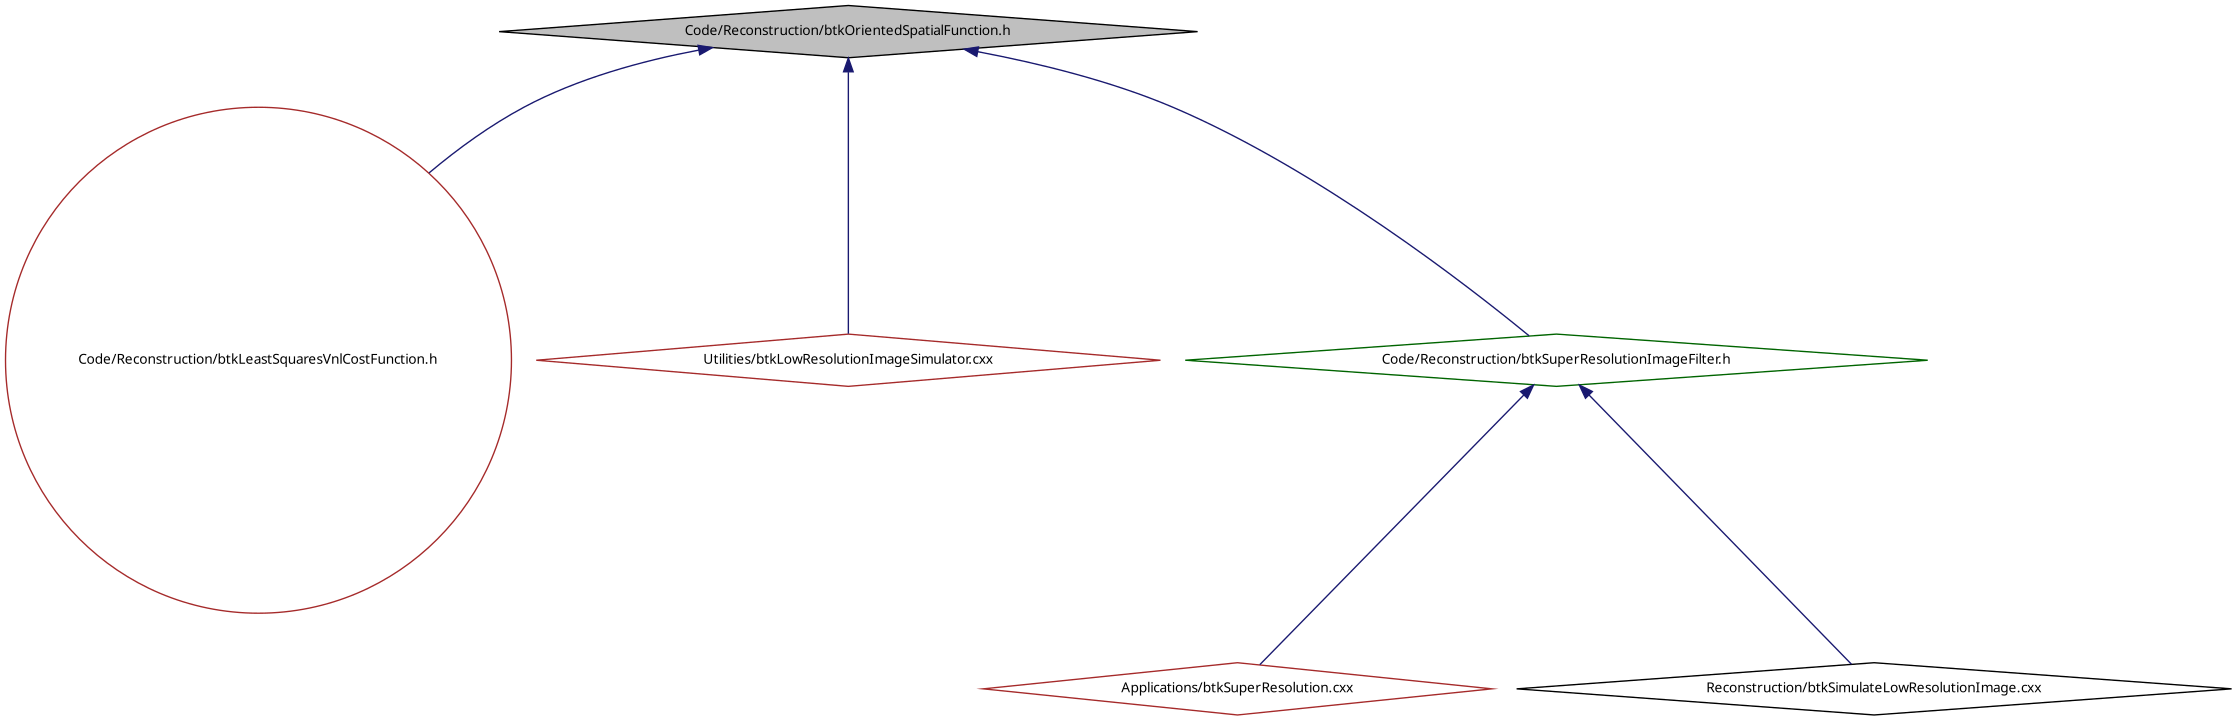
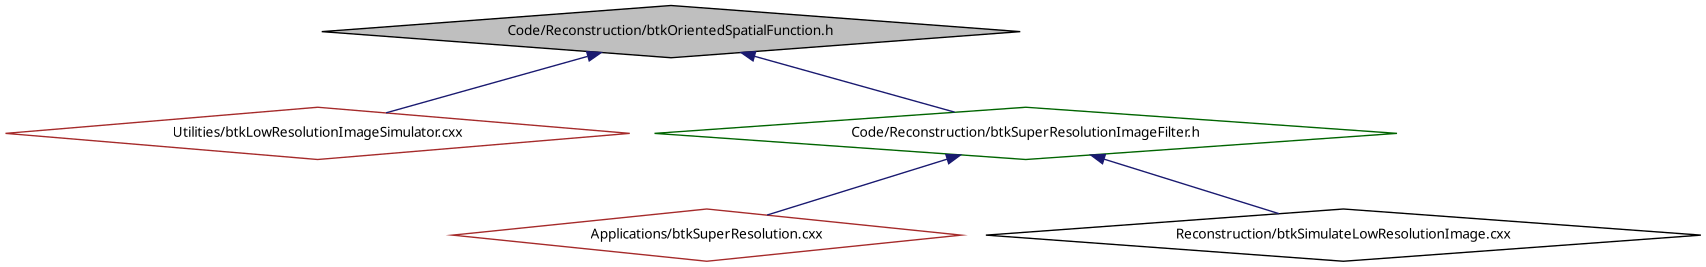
(258, 360) -> none
